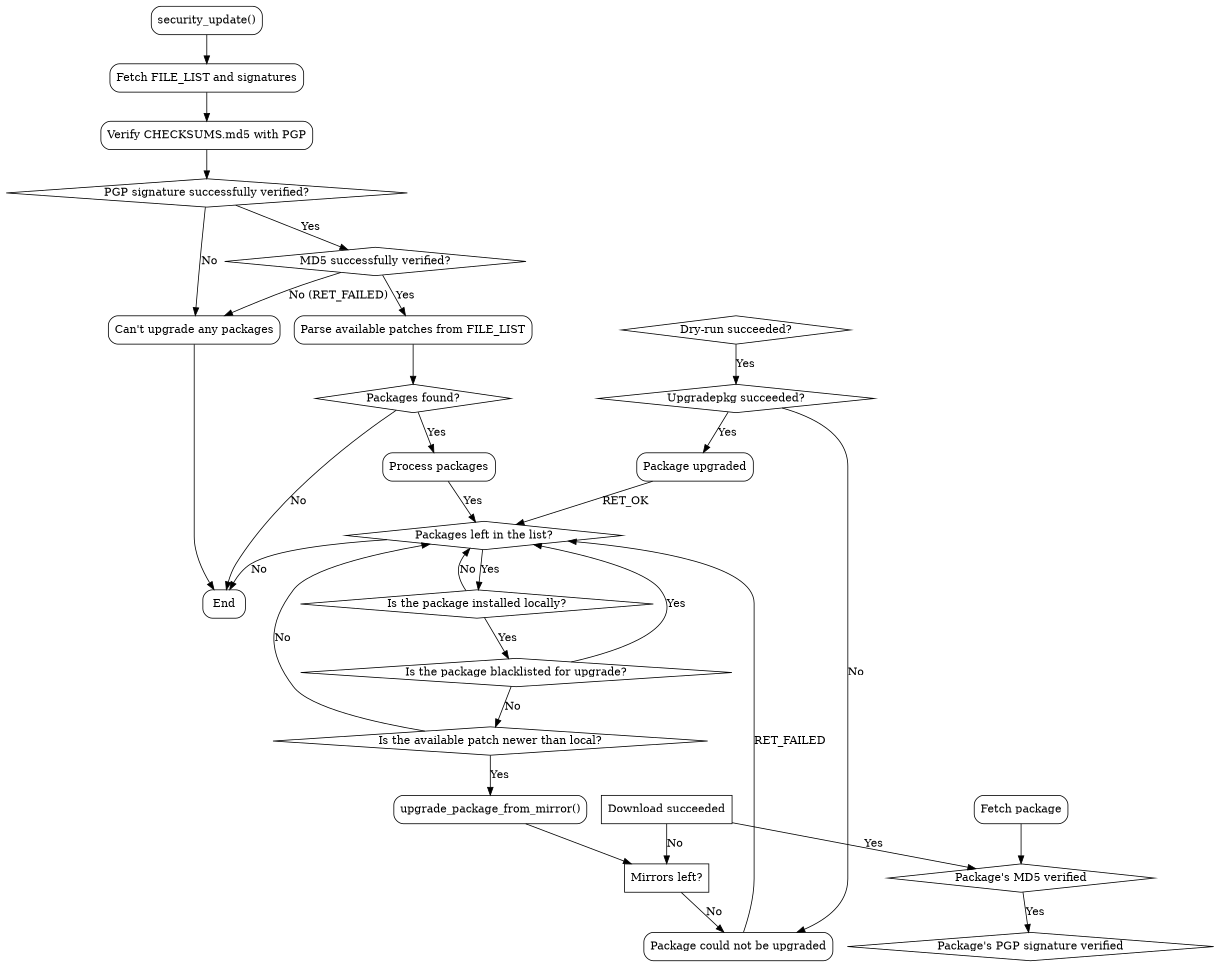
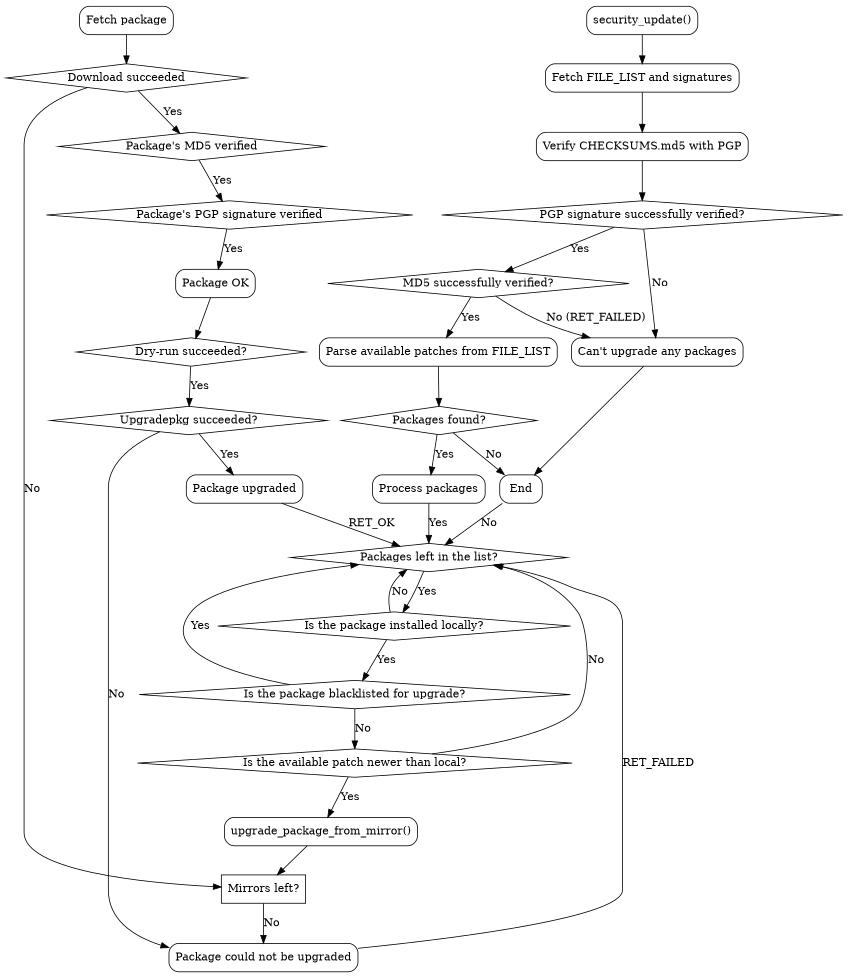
none -> (215, 284)
(305, 548) -> (477, 522)
(667, 810) -> (126, 78)
(1021, 840) -> (126, 45)
